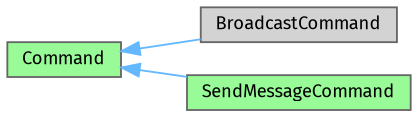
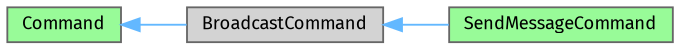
(163, 73) -> (426, 25)
